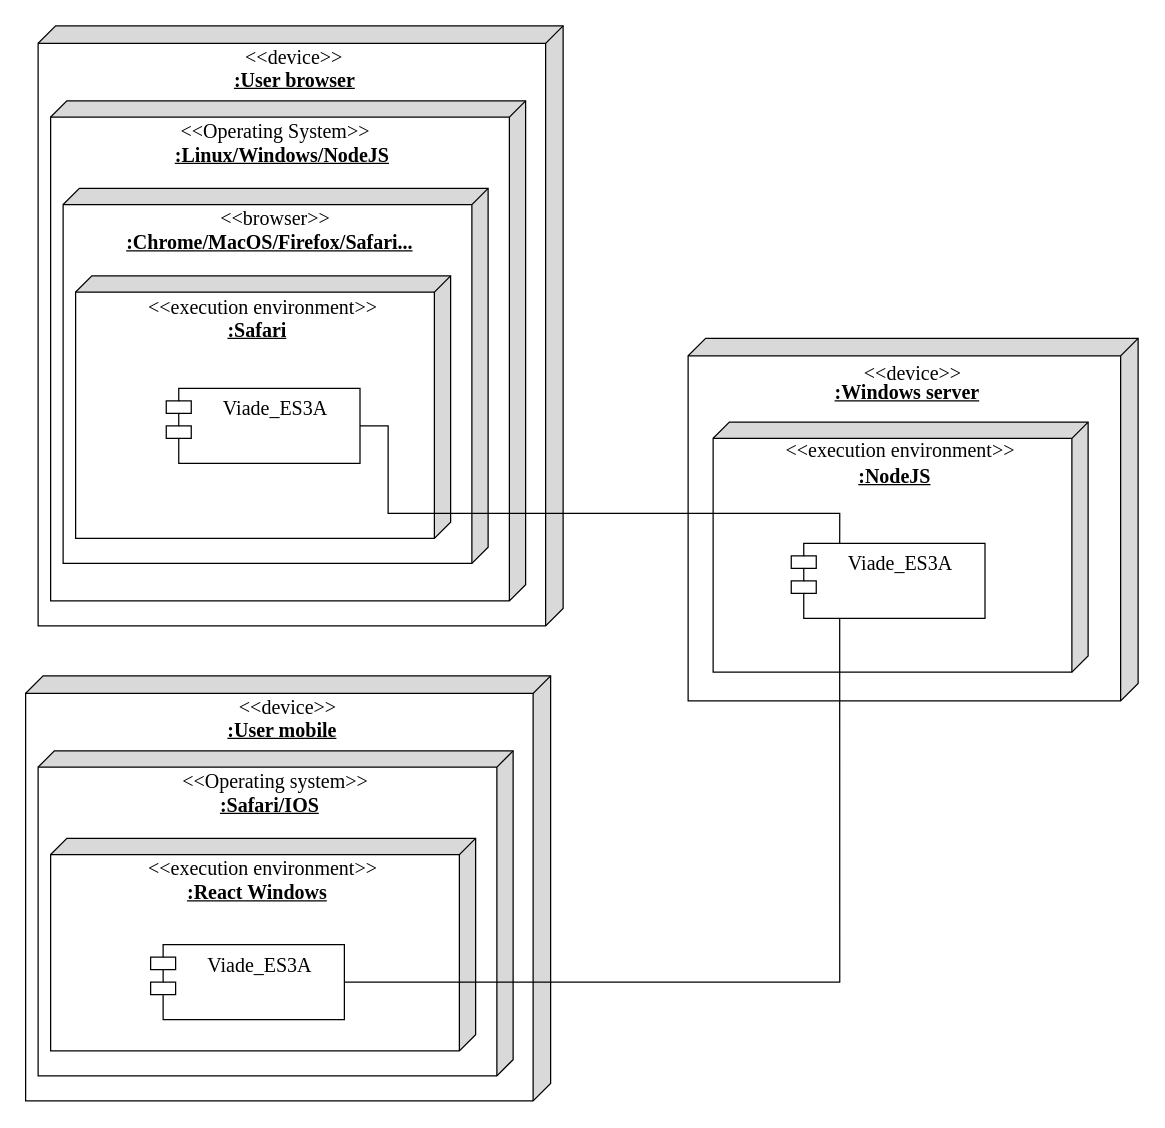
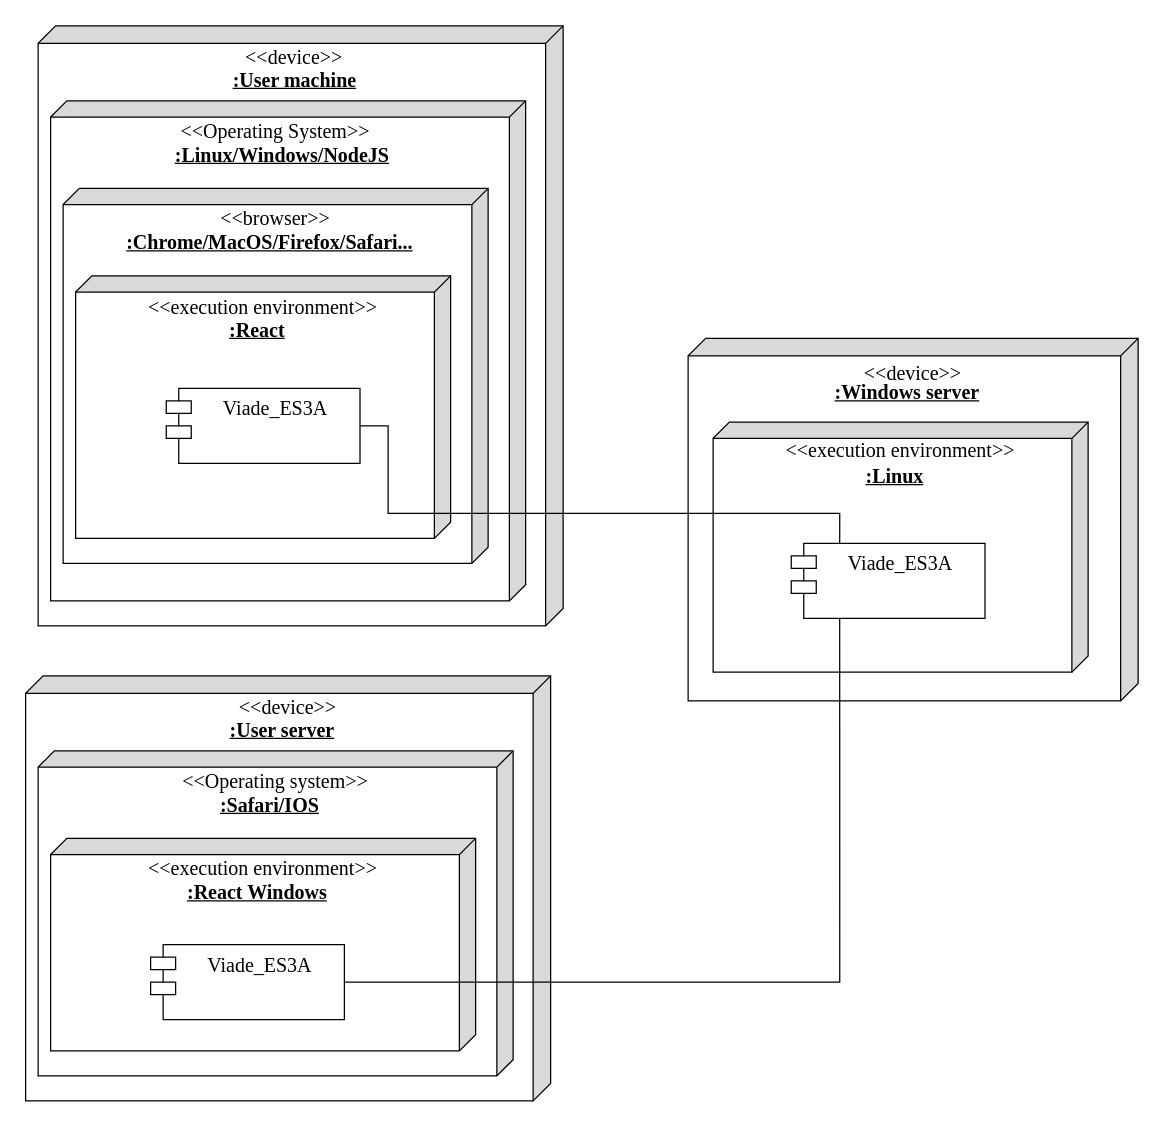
(295, 53) -> (295, 53)
(258, 303) -> (258, 303)
(895, 450) -> (895, 450)
(283, 703) -> (283, 703)
